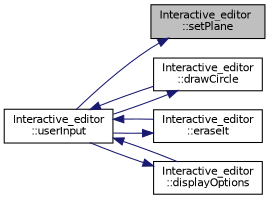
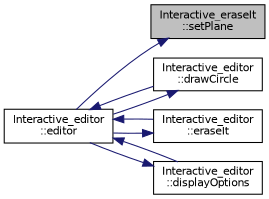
(208, 22) -> (208, 22)
(59, 126) -> (59, 126)
